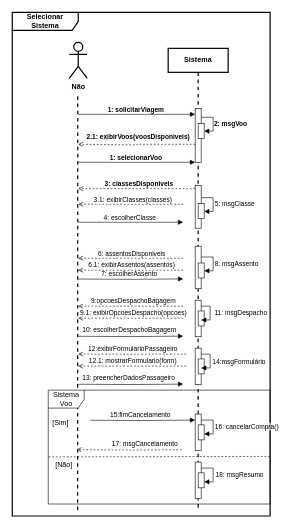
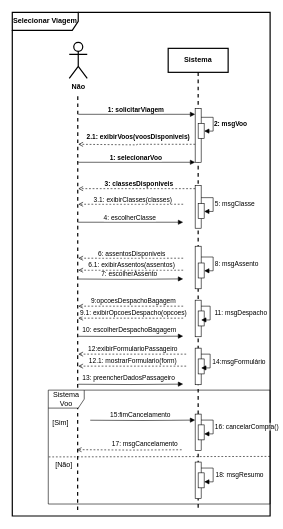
(45, 21) -> (45, 21)
